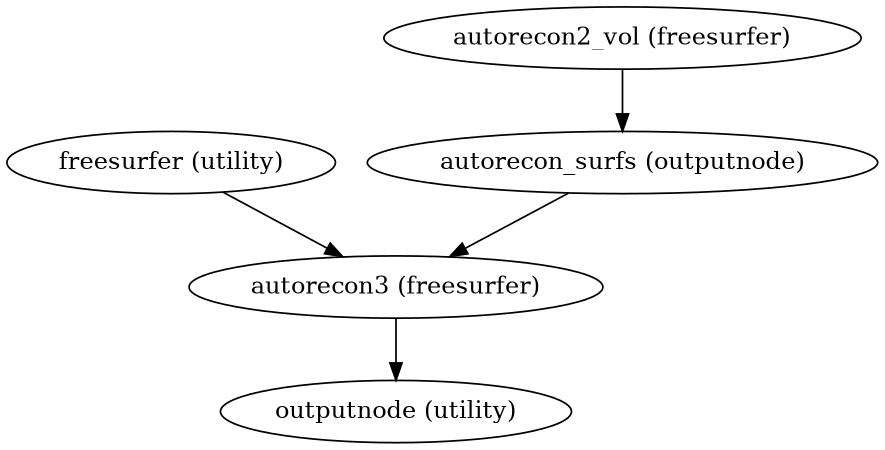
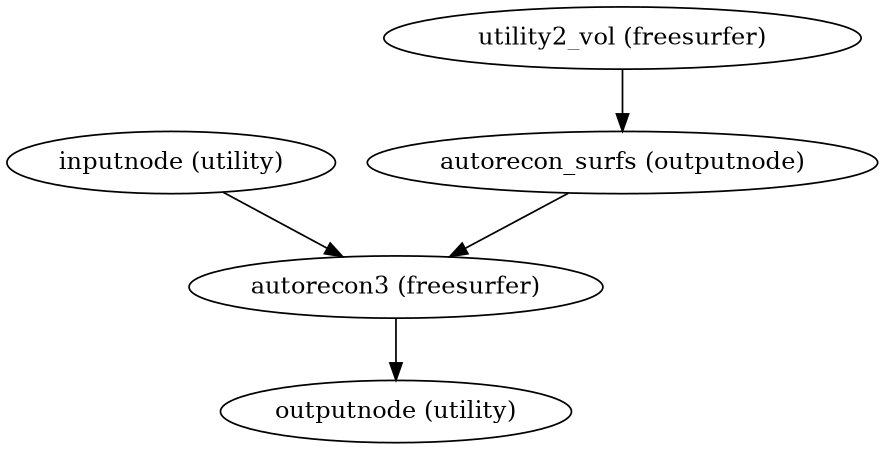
(622, 38) -> (622, 38)
(171, 163) -> (171, 163)
